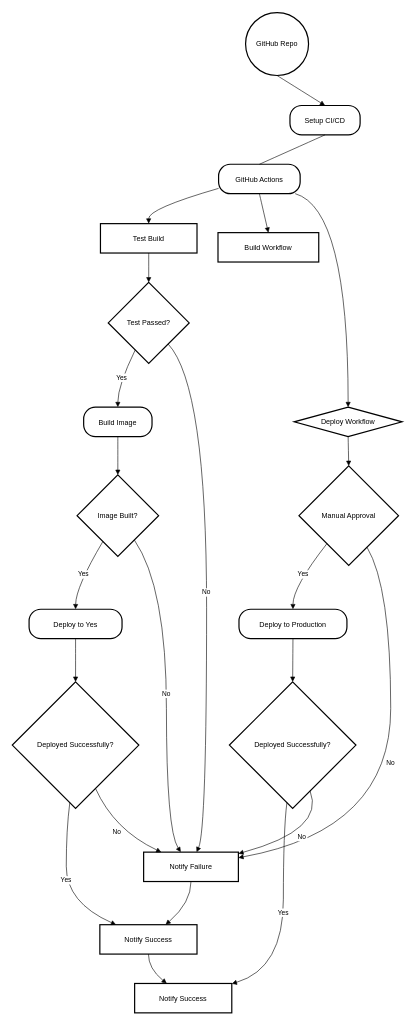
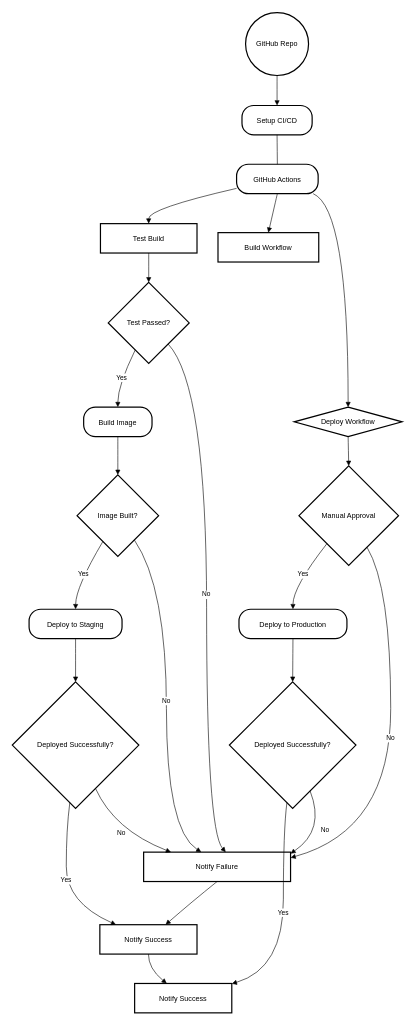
(325, 120) -> (277, 120)
(260, 179) -> (278, 179)
(75, 624) -> (75, 624)
(191, 867) -> (217, 867)
